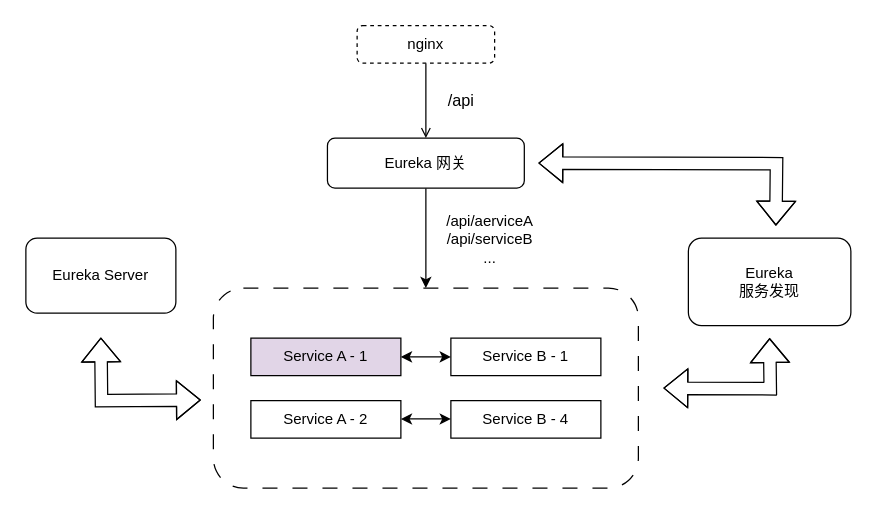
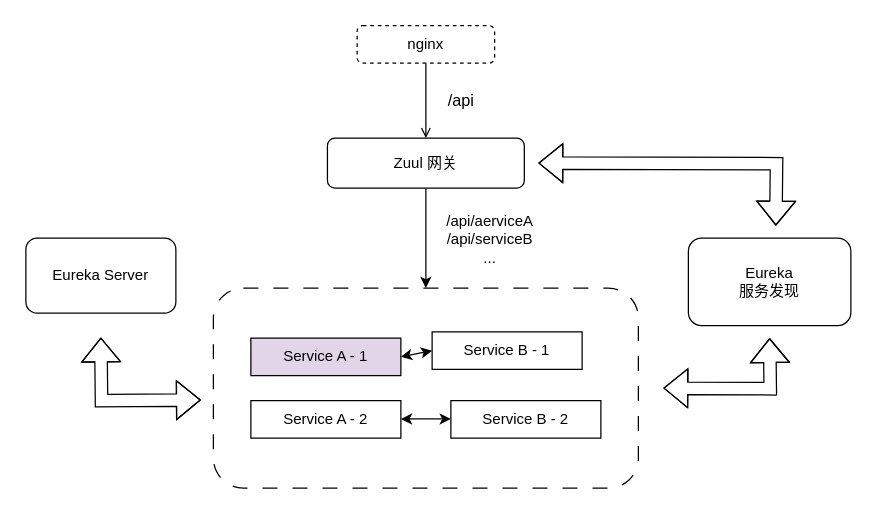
(426, 163) -> (426, 163)
(526, 357) -> (507, 351)
(526, 419) -> (526, 419)
